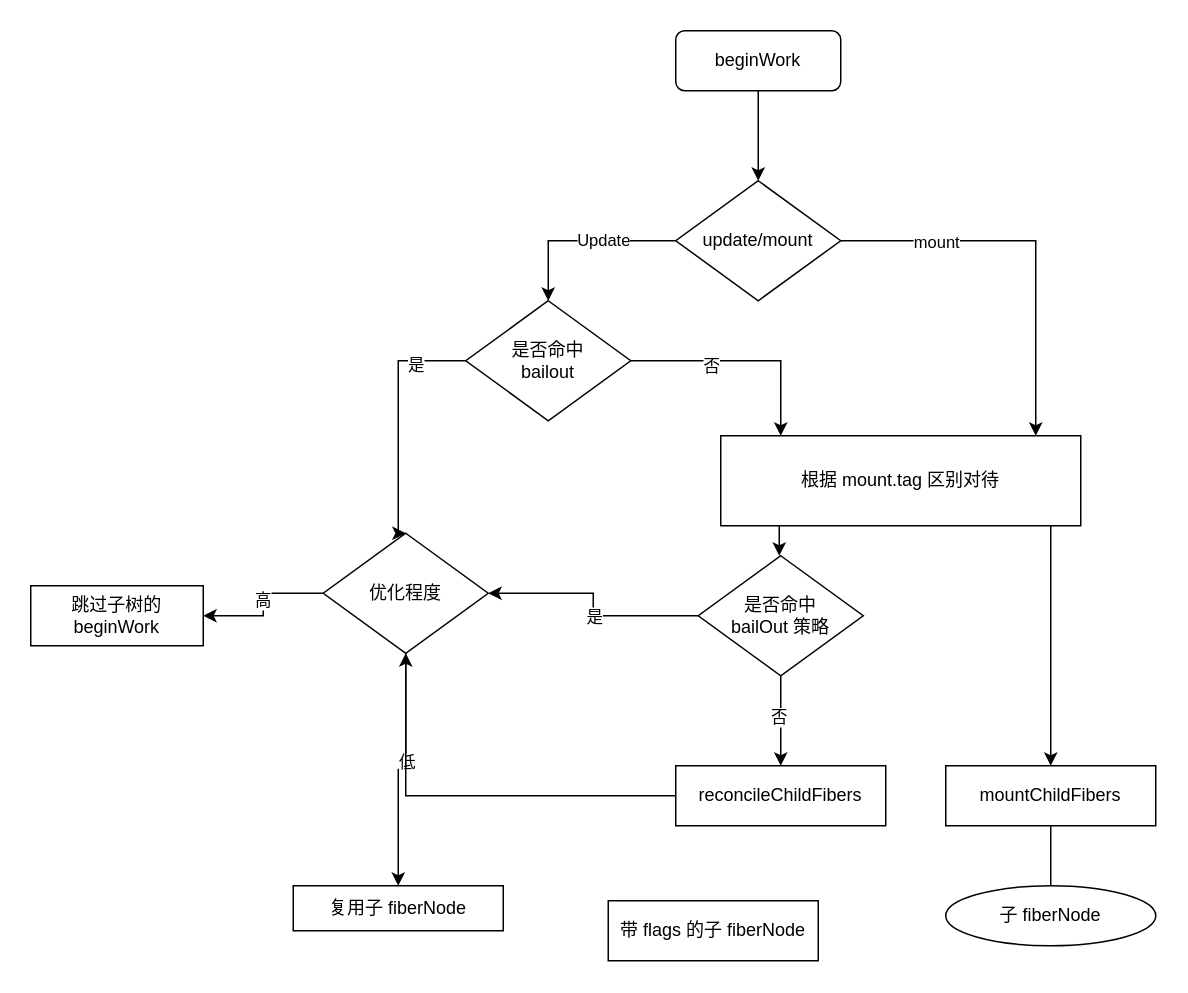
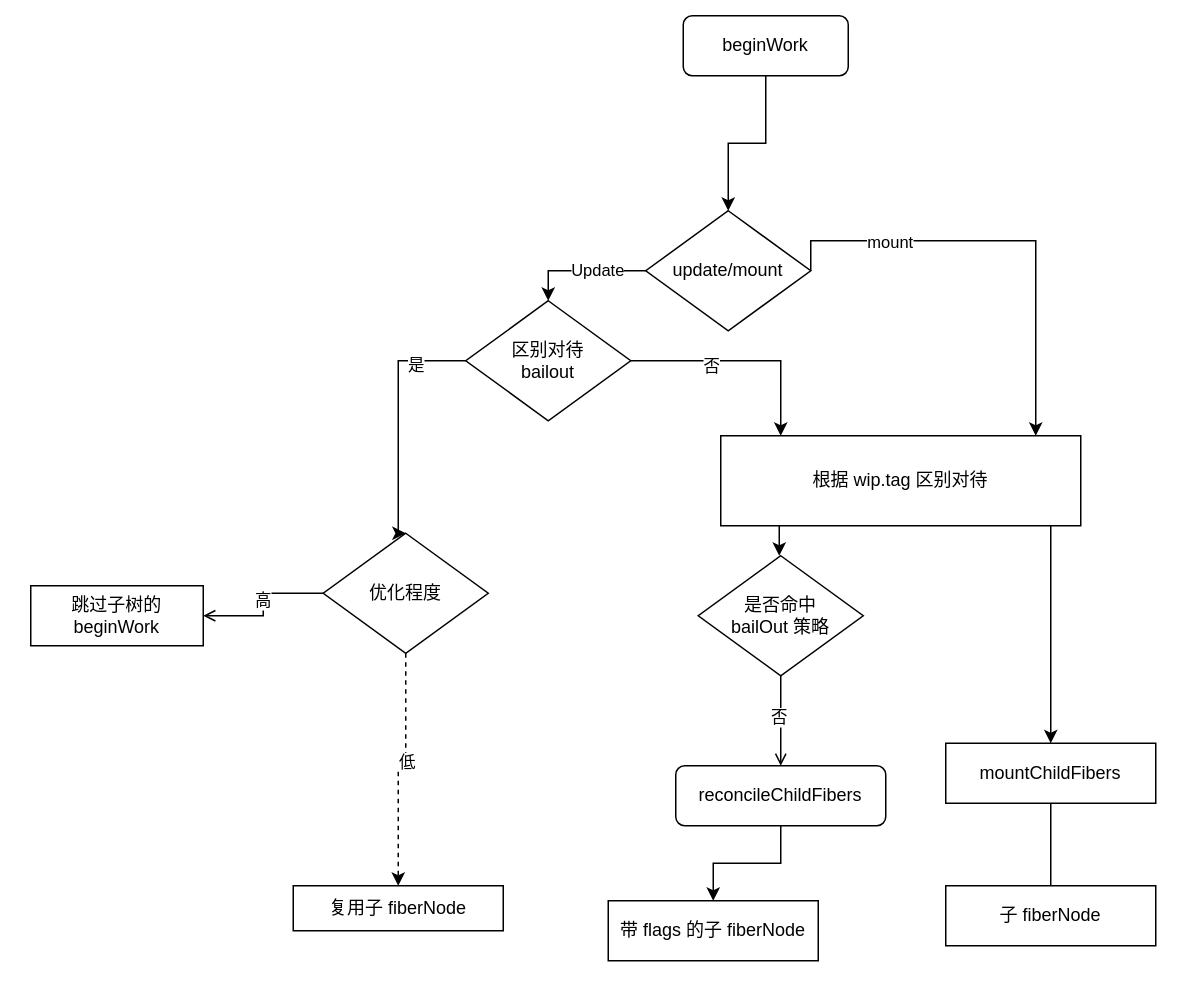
(758, 61) -> (766, 46)
(758, 241) -> (728, 271)
(548, 361) -> (548, 361)
(901, 481) -> (901, 481)
(593, 610) -> none
(215, 616) -> (212, 616)
(781, 754) -> (781, 756)
(528, 796) -> (753, 863)
(781, 796) -> (781, 796)
(1051, 796) -> (1051, 773)
(398, 820) -> (398, 820)
(1051, 916) -> (1051, 916)
